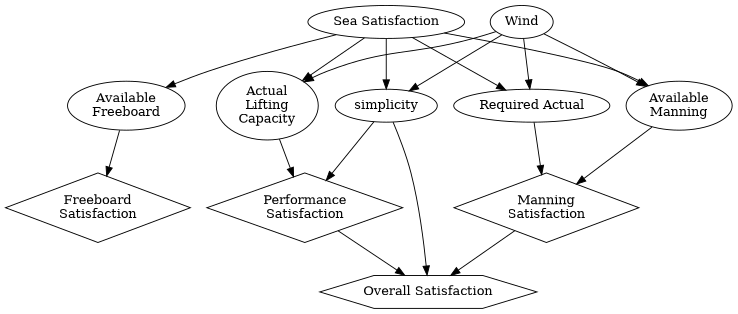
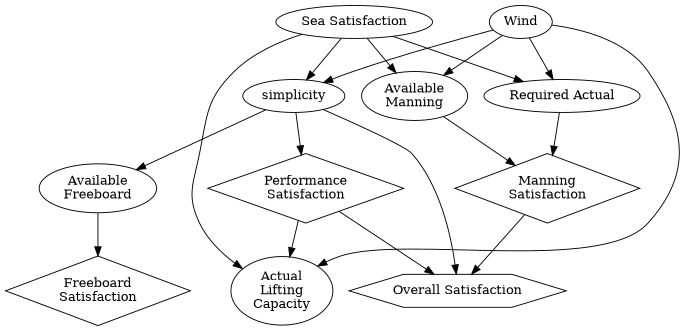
(255, 57) -> (211, 135)
(285, 154) -> (295, 234)
